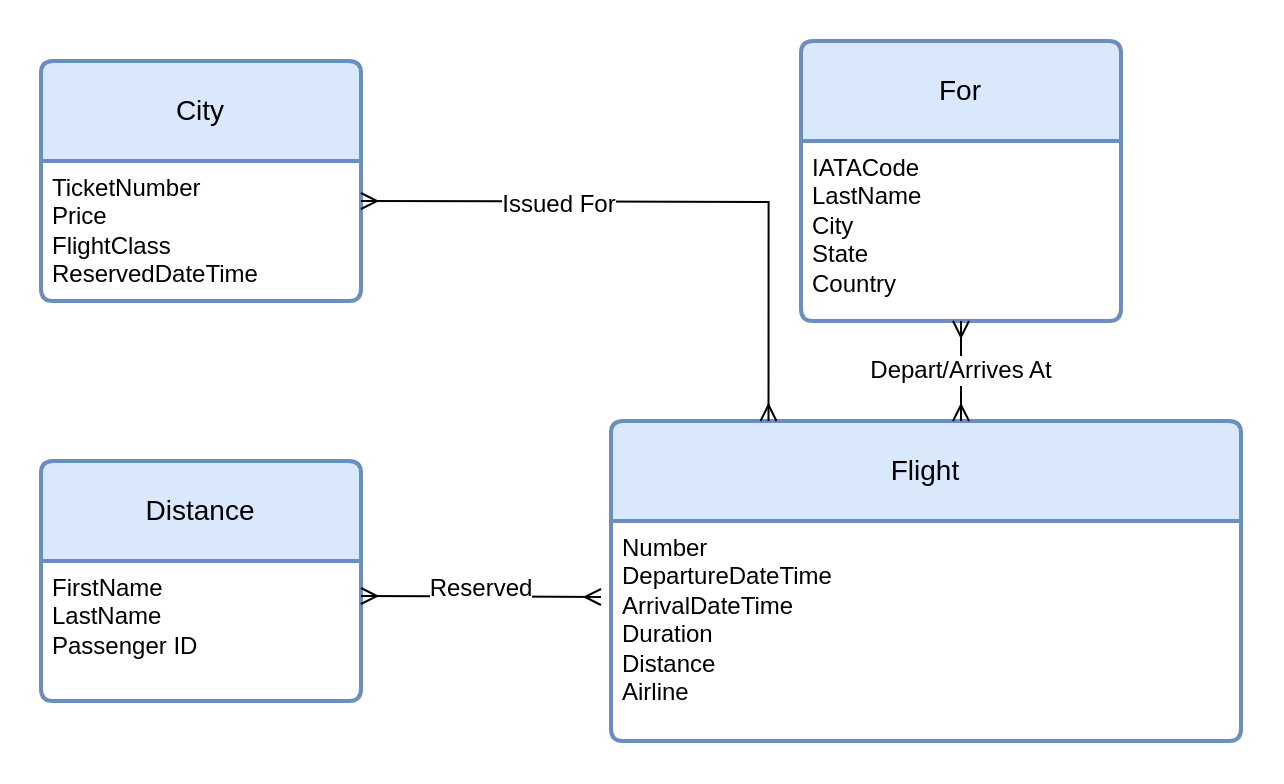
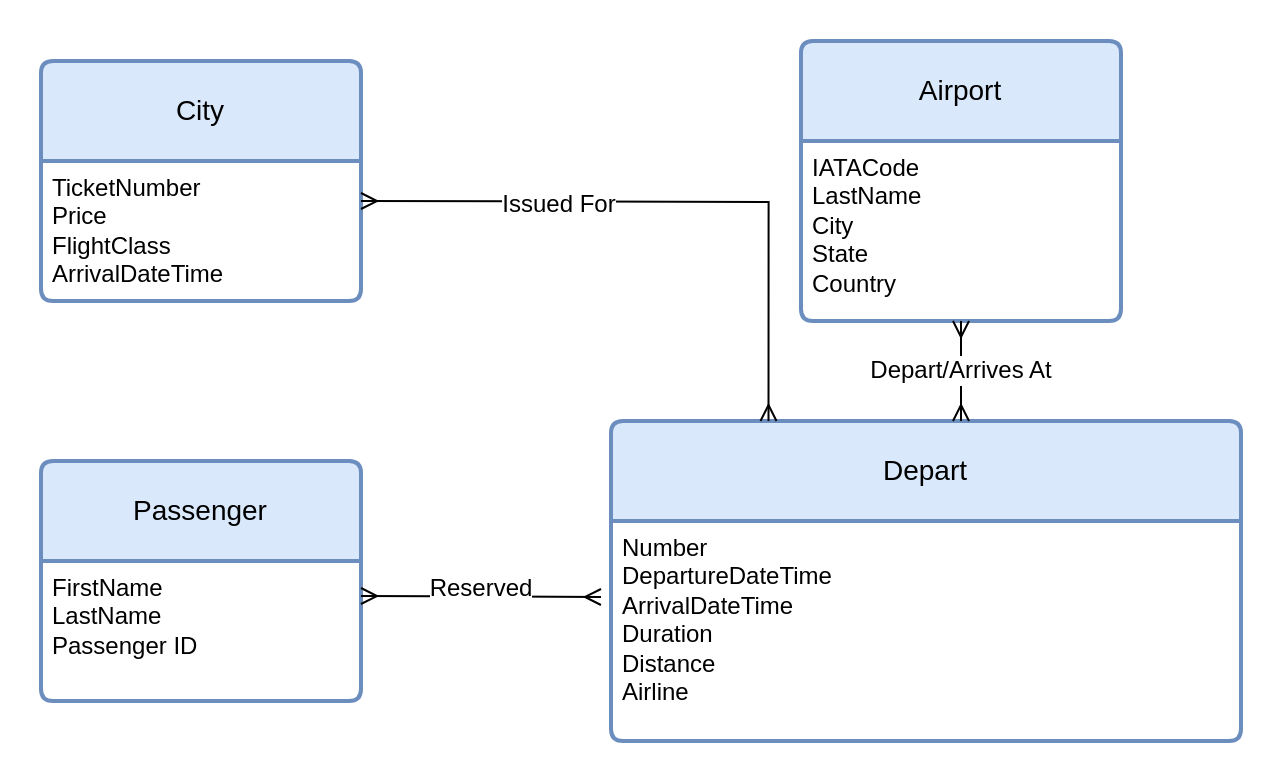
(961, 91) -> (961, 91)
(157, 233) -> (144, 233)
(926, 471) -> (926, 471)
(201, 511) -> (201, 511)
